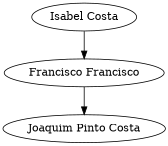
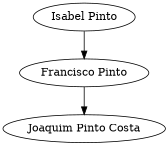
(84, 17) -> (84, 17)
(84, 73) -> (84, 73)
